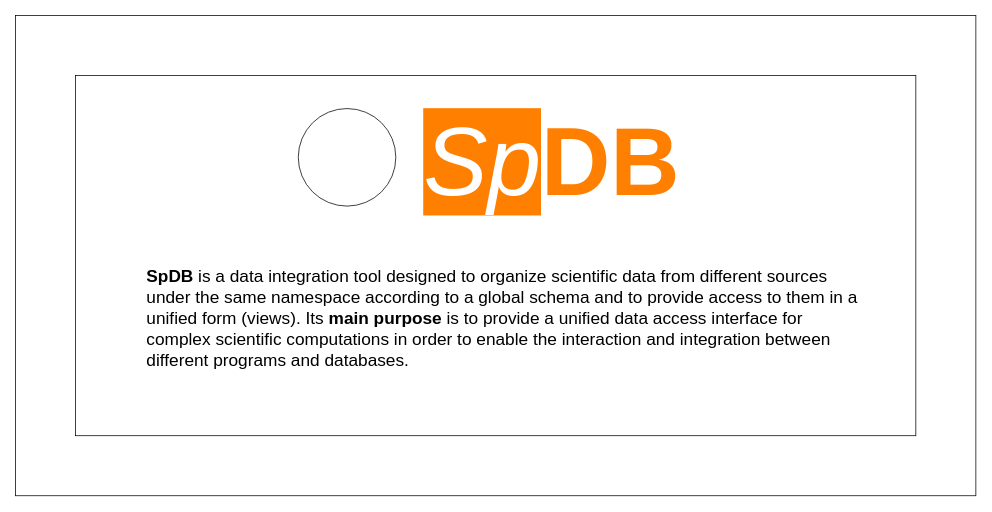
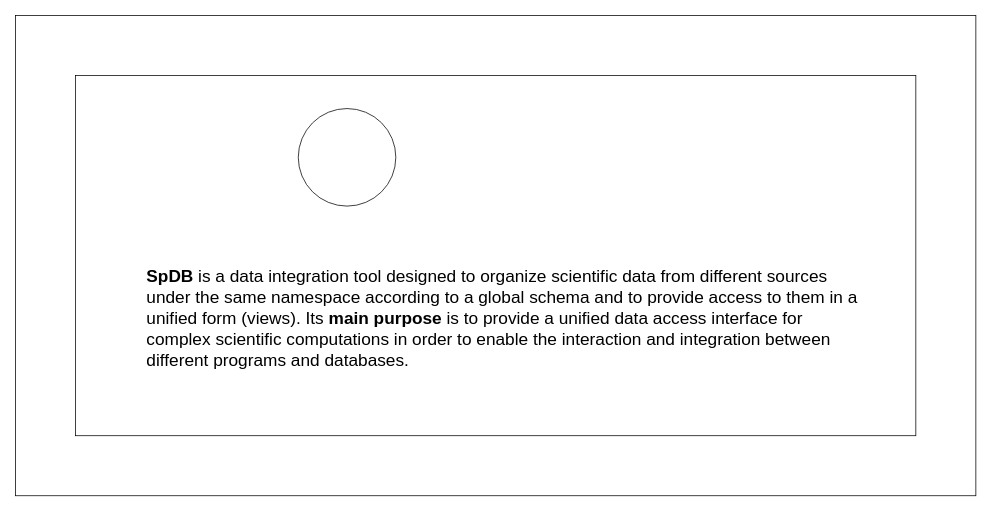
(552, 162) -> none
